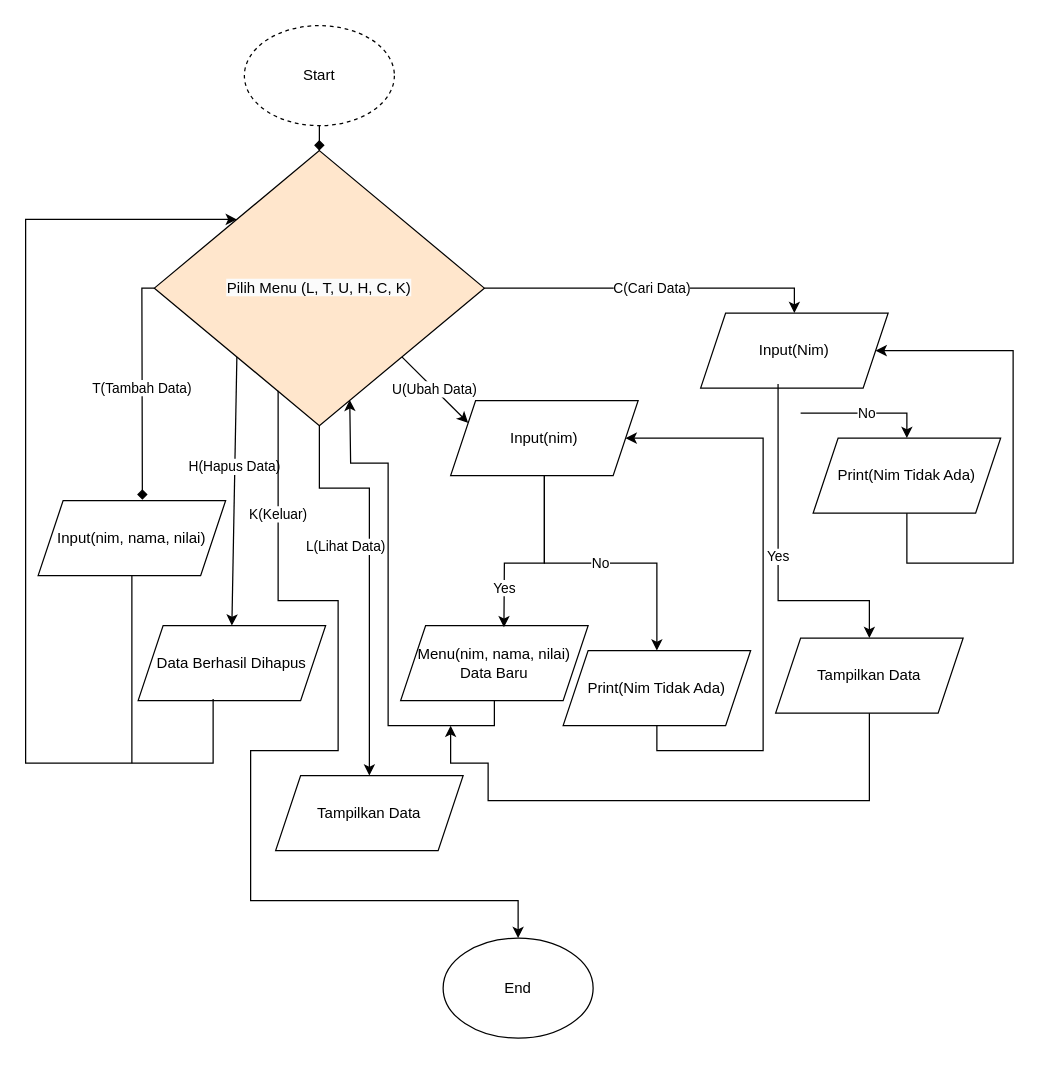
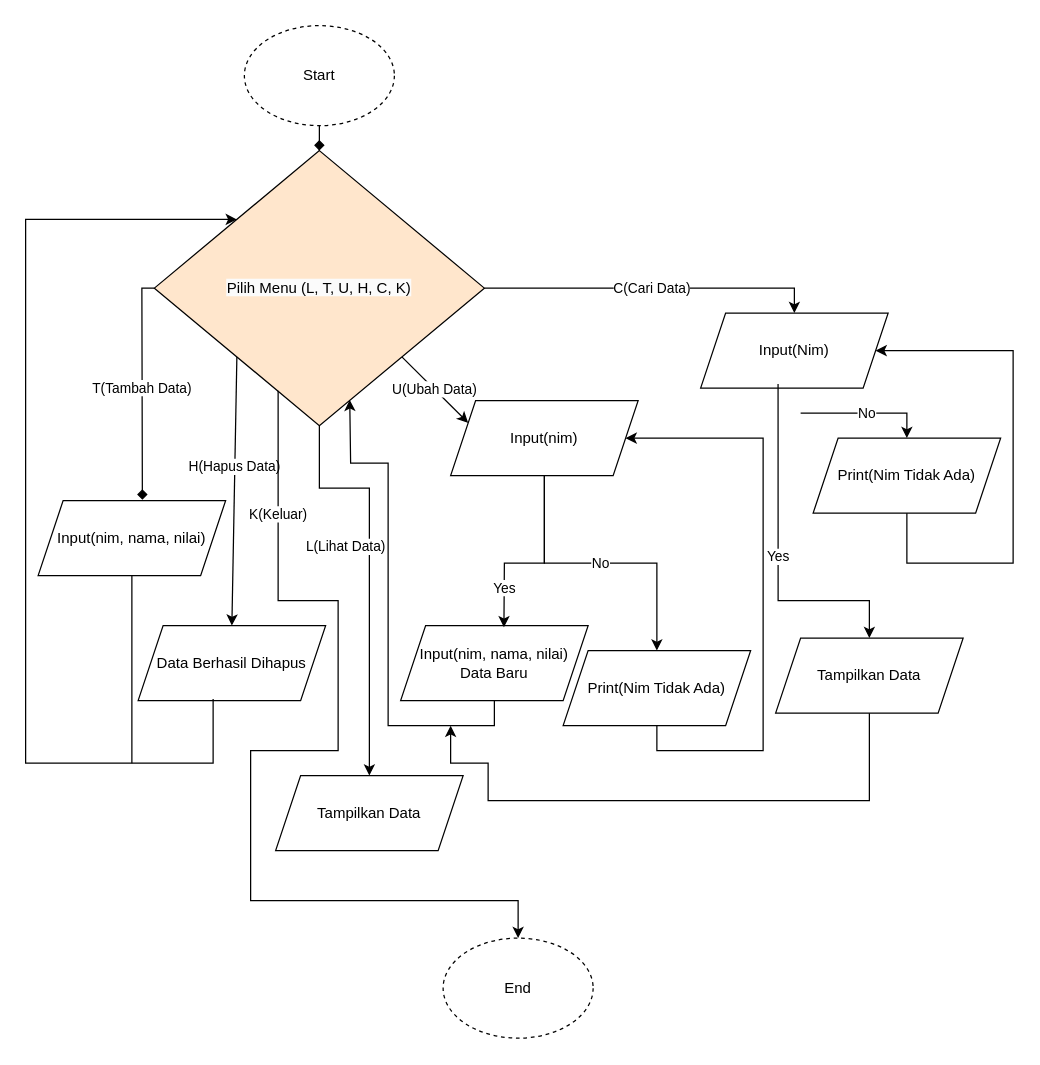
(494, 663) -> (494, 663)
(518, 988) -> (518, 988)
